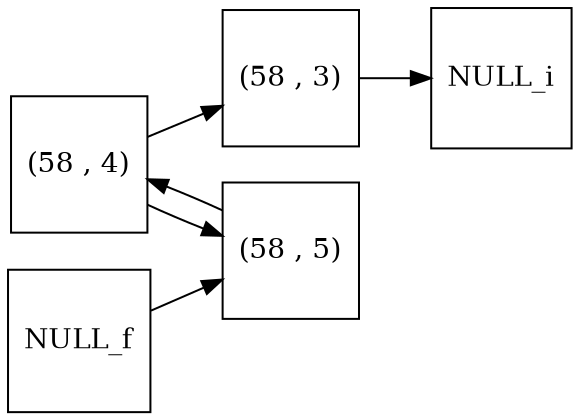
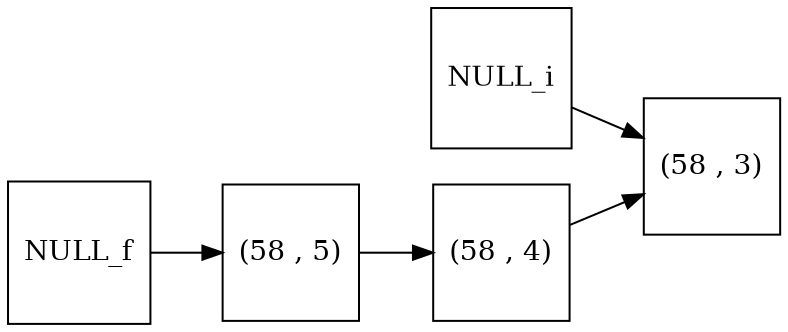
(385, 78) -> (598, 119)
(175, 217) -> none
